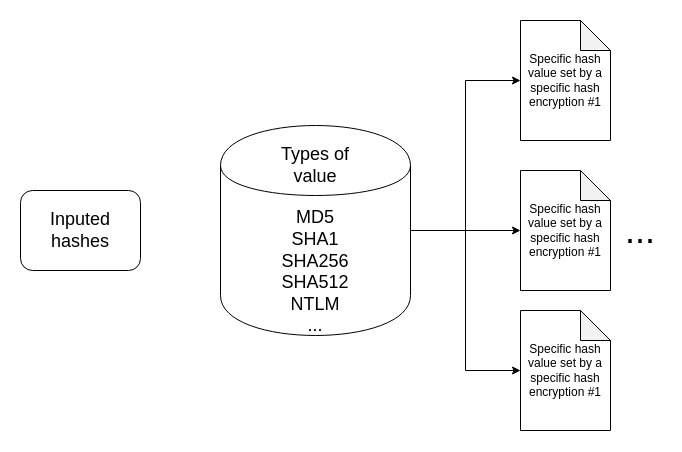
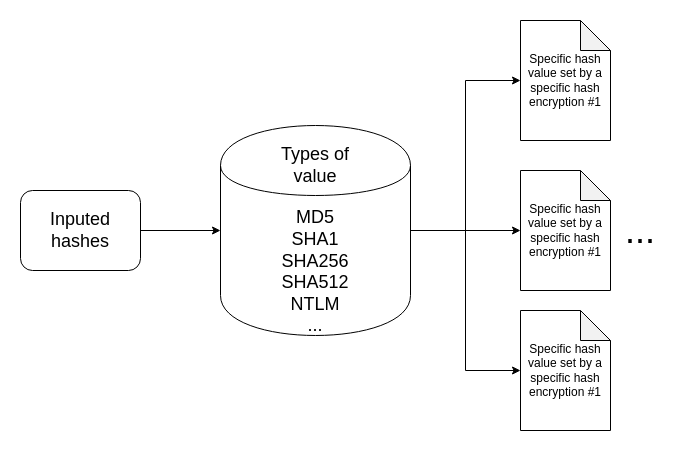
none -> (177, 231)
